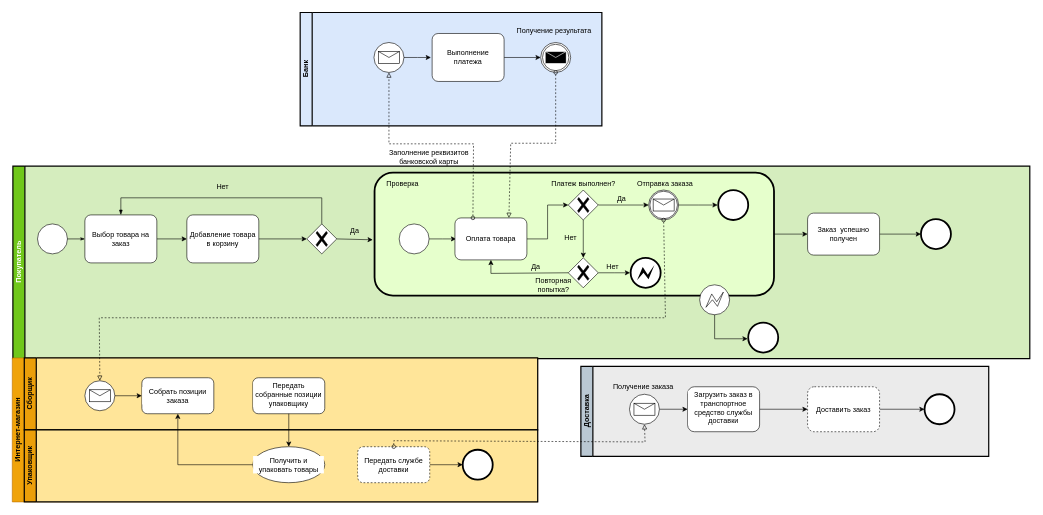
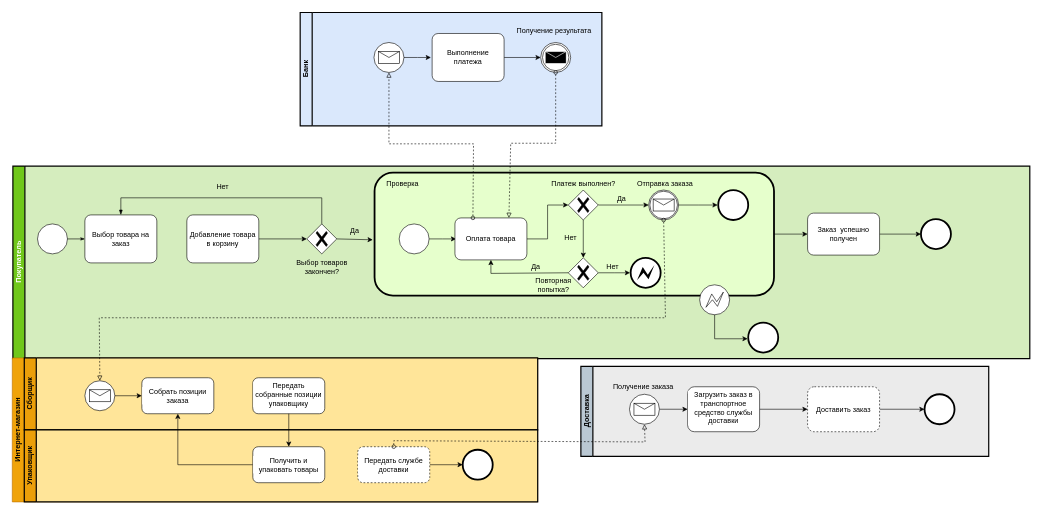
(429, 157) -> none
(181, 239) -> none
none -> (322, 267)
(289, 465) -> (289, 465)
